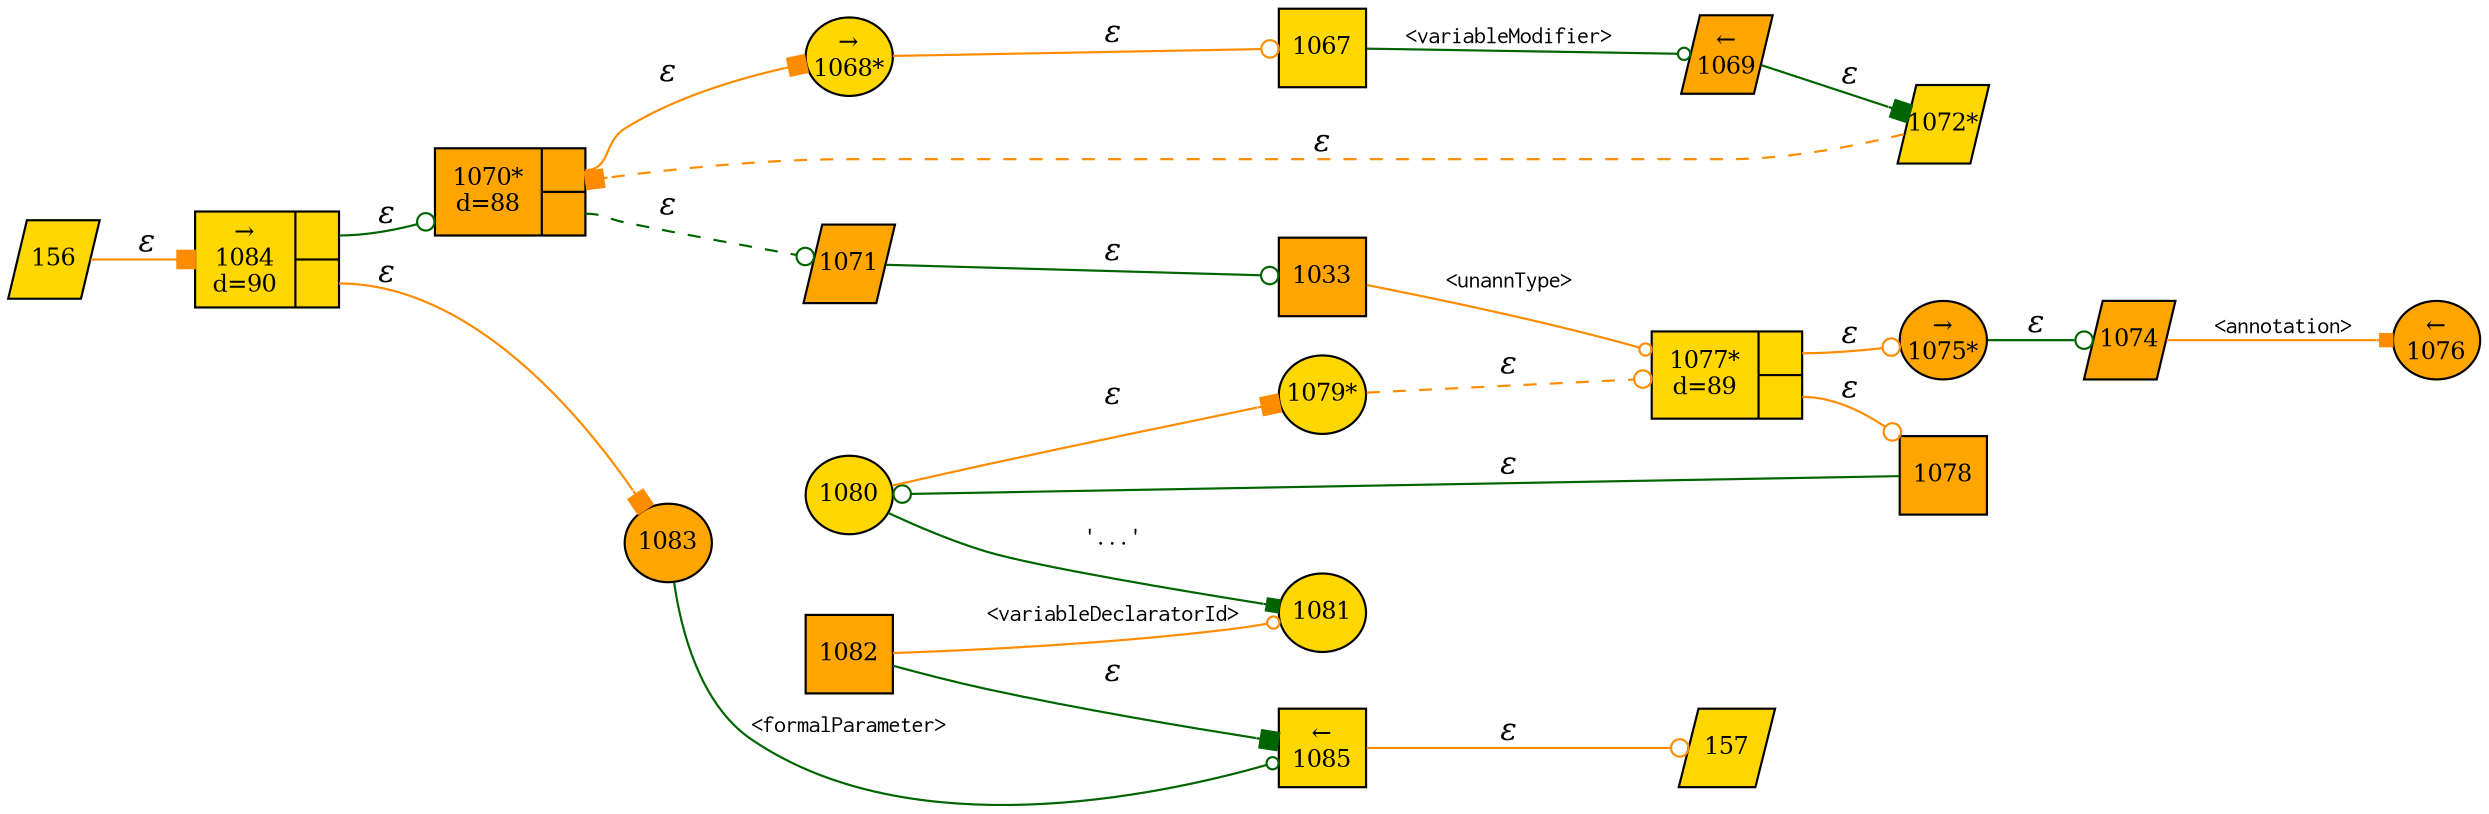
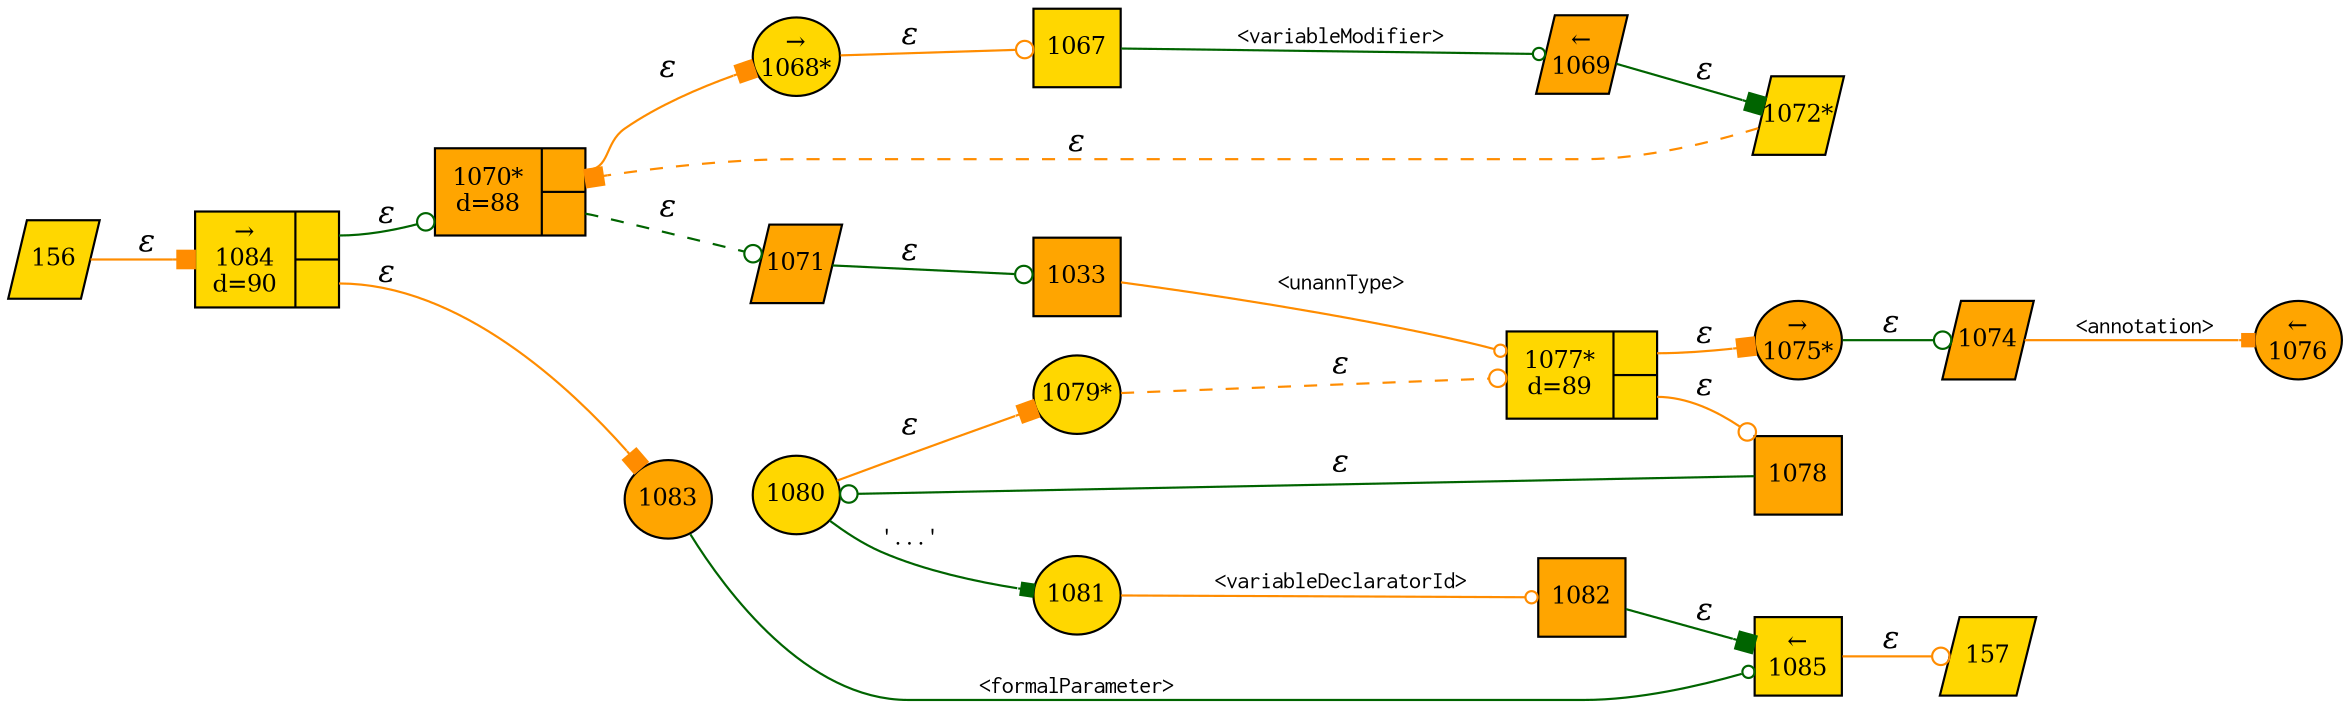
(1842, 352) -> (1695, 352)
(1080, 643) -> (1323, 596)
